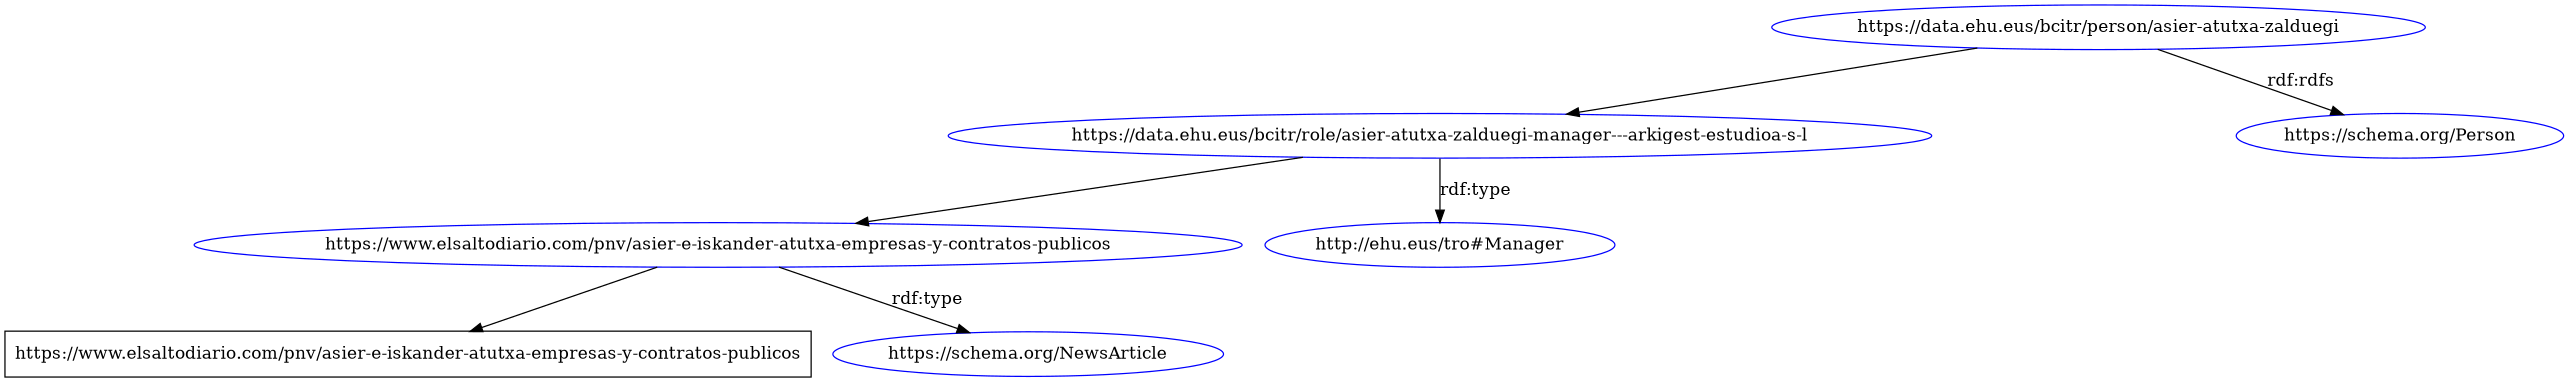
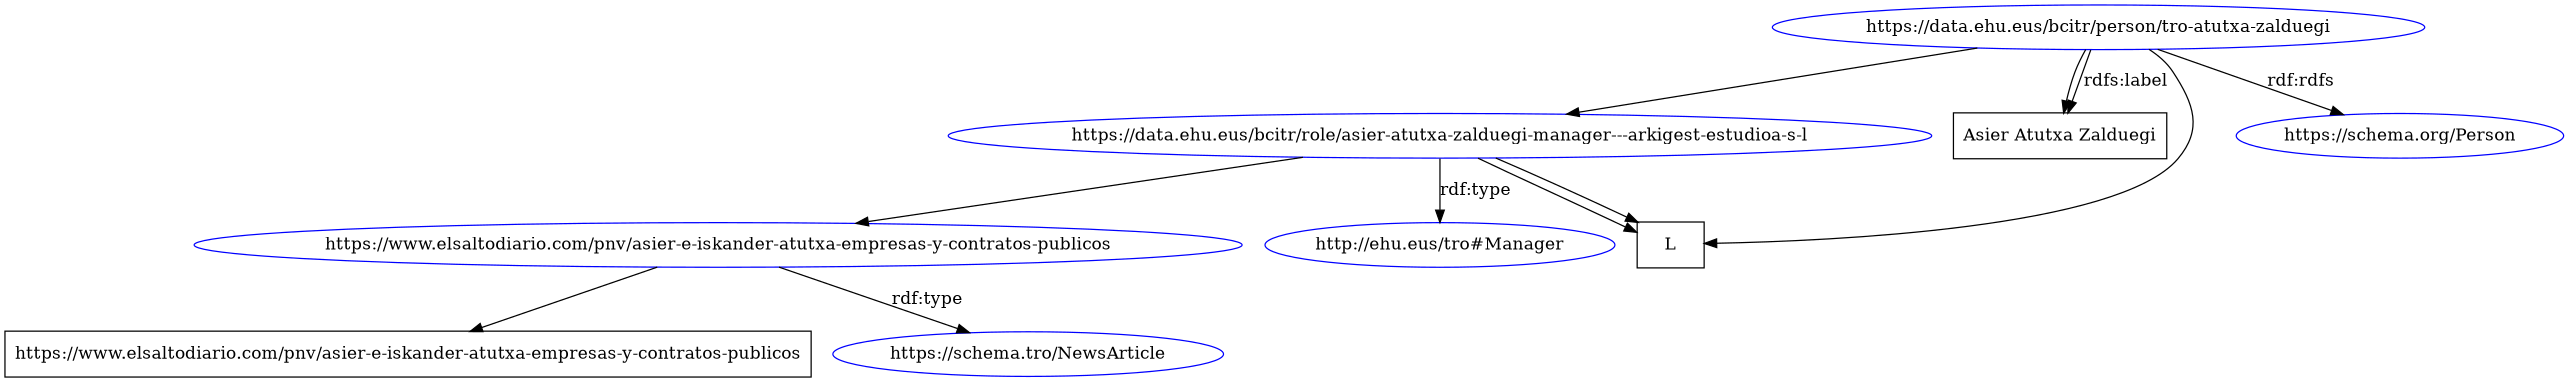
(2099, 27) -> (2099, 27)
none -> (2060, 136)
none -> (1671, 245)
(1028, 354) -> (1028, 354)
